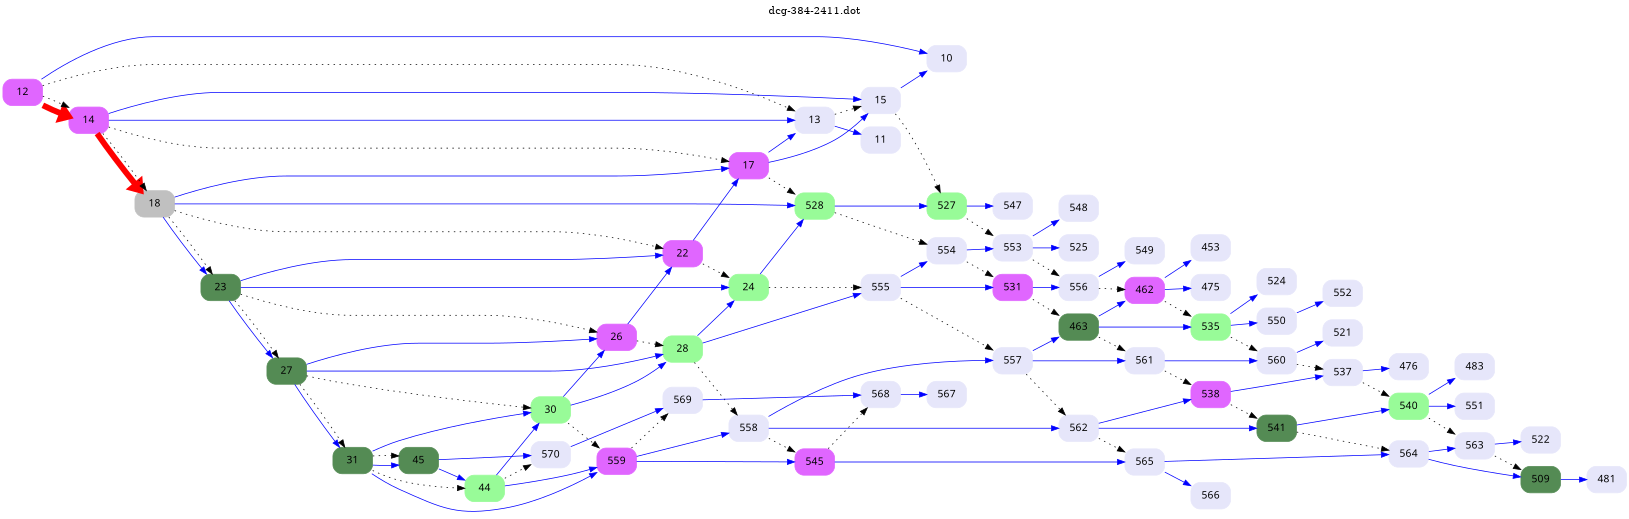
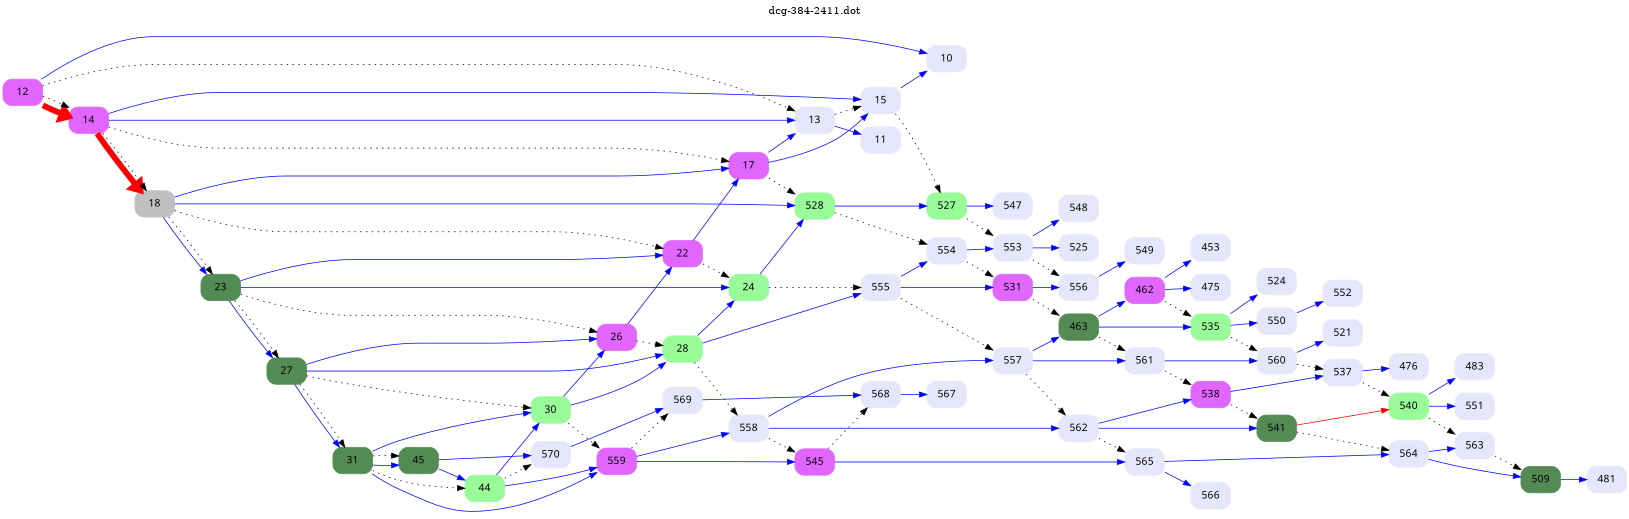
(1108, 289) -> none
(1339, 418) -> (1339, 418)
(1541, 440) -> none
